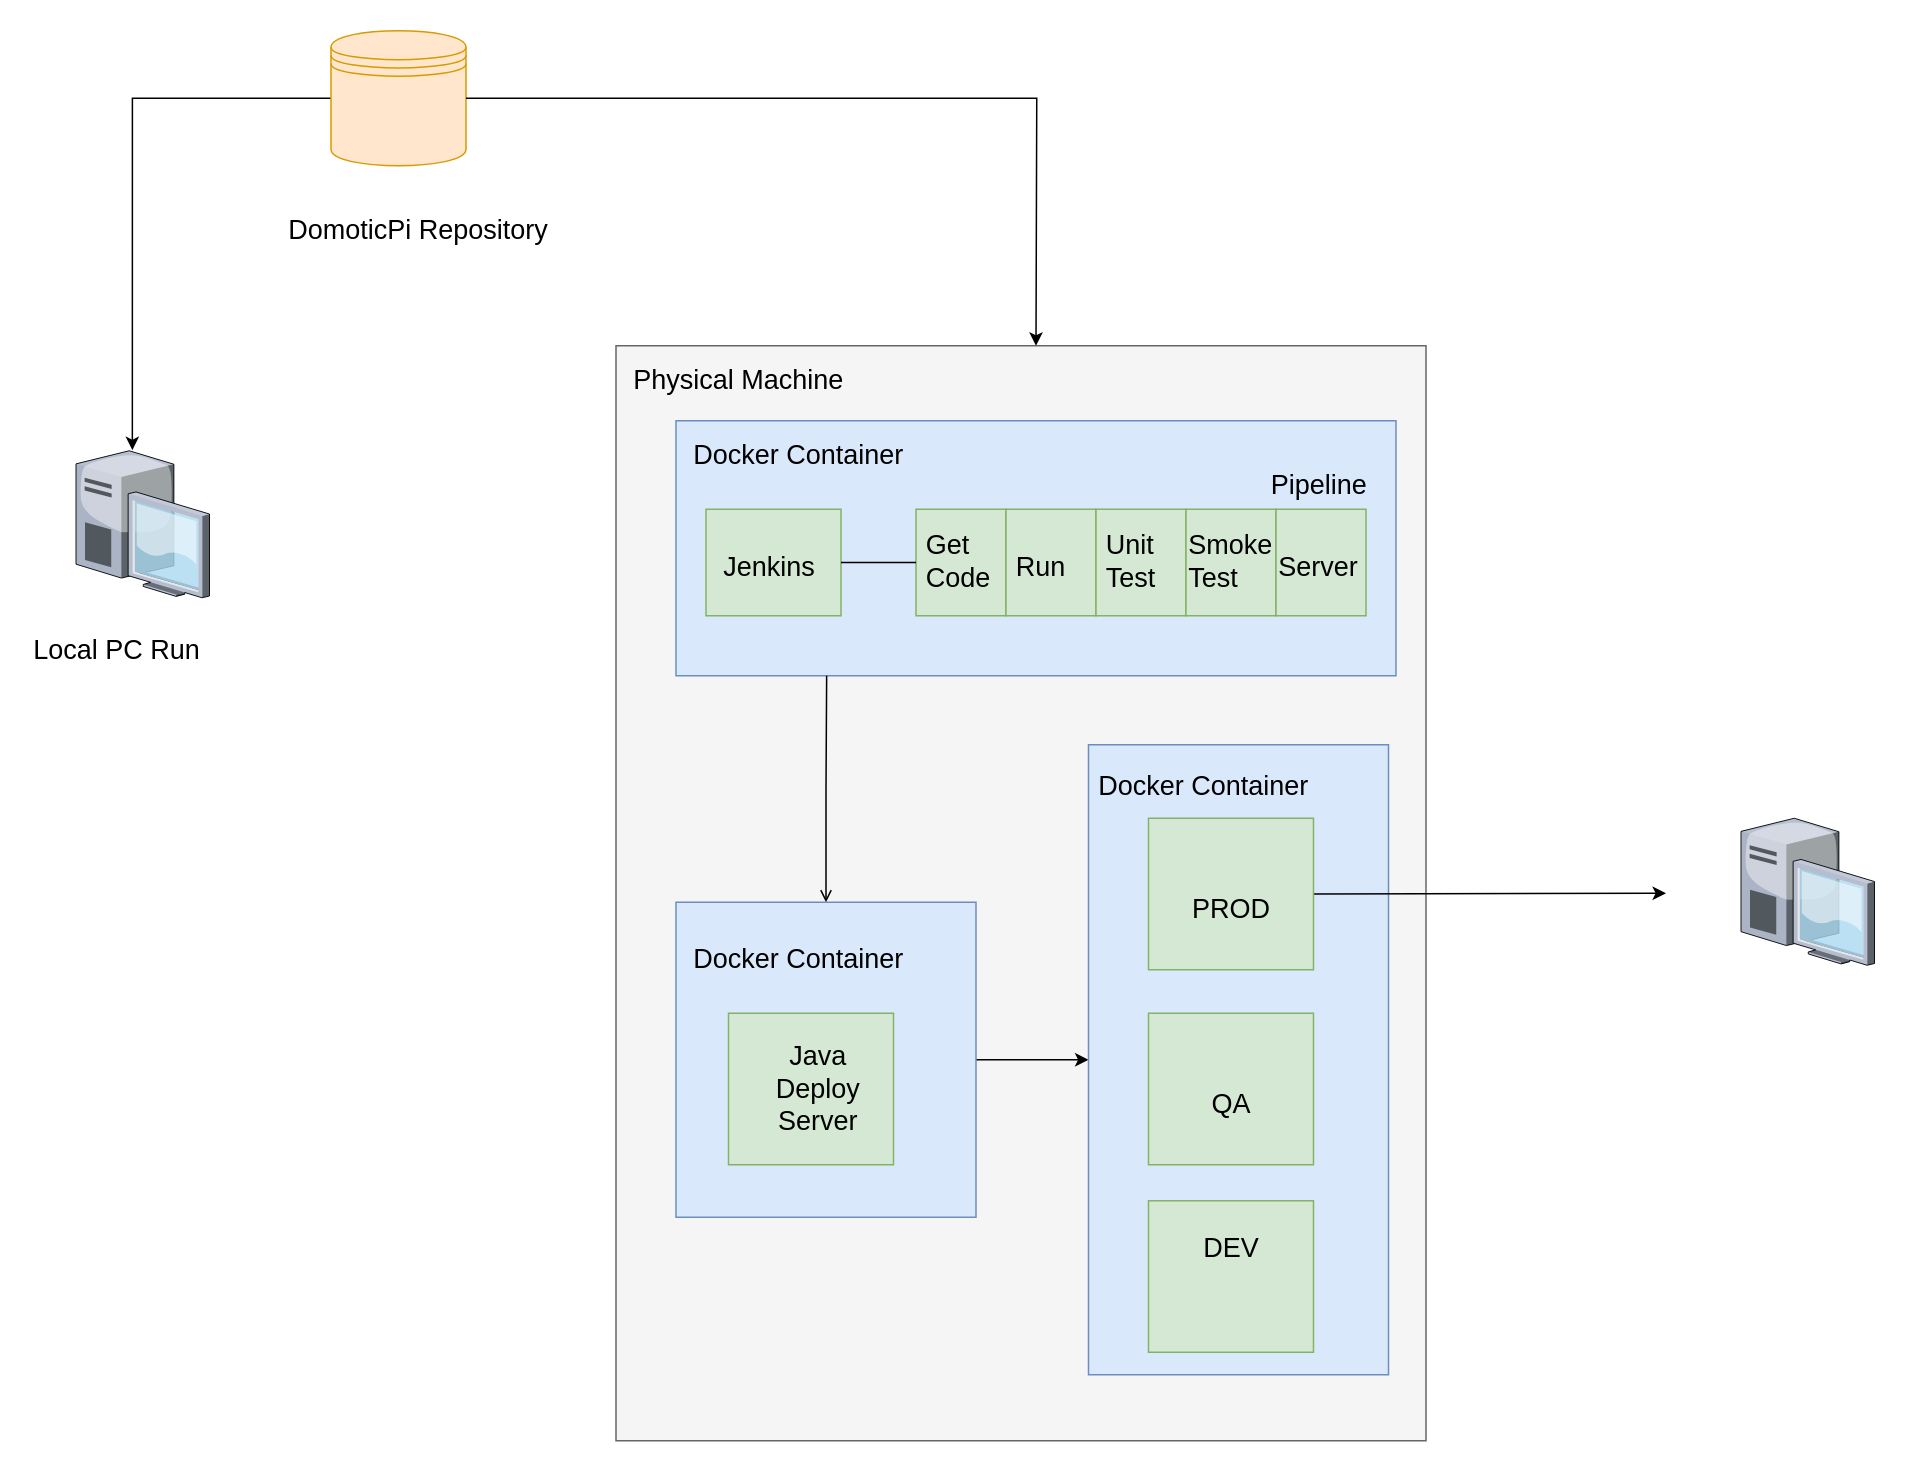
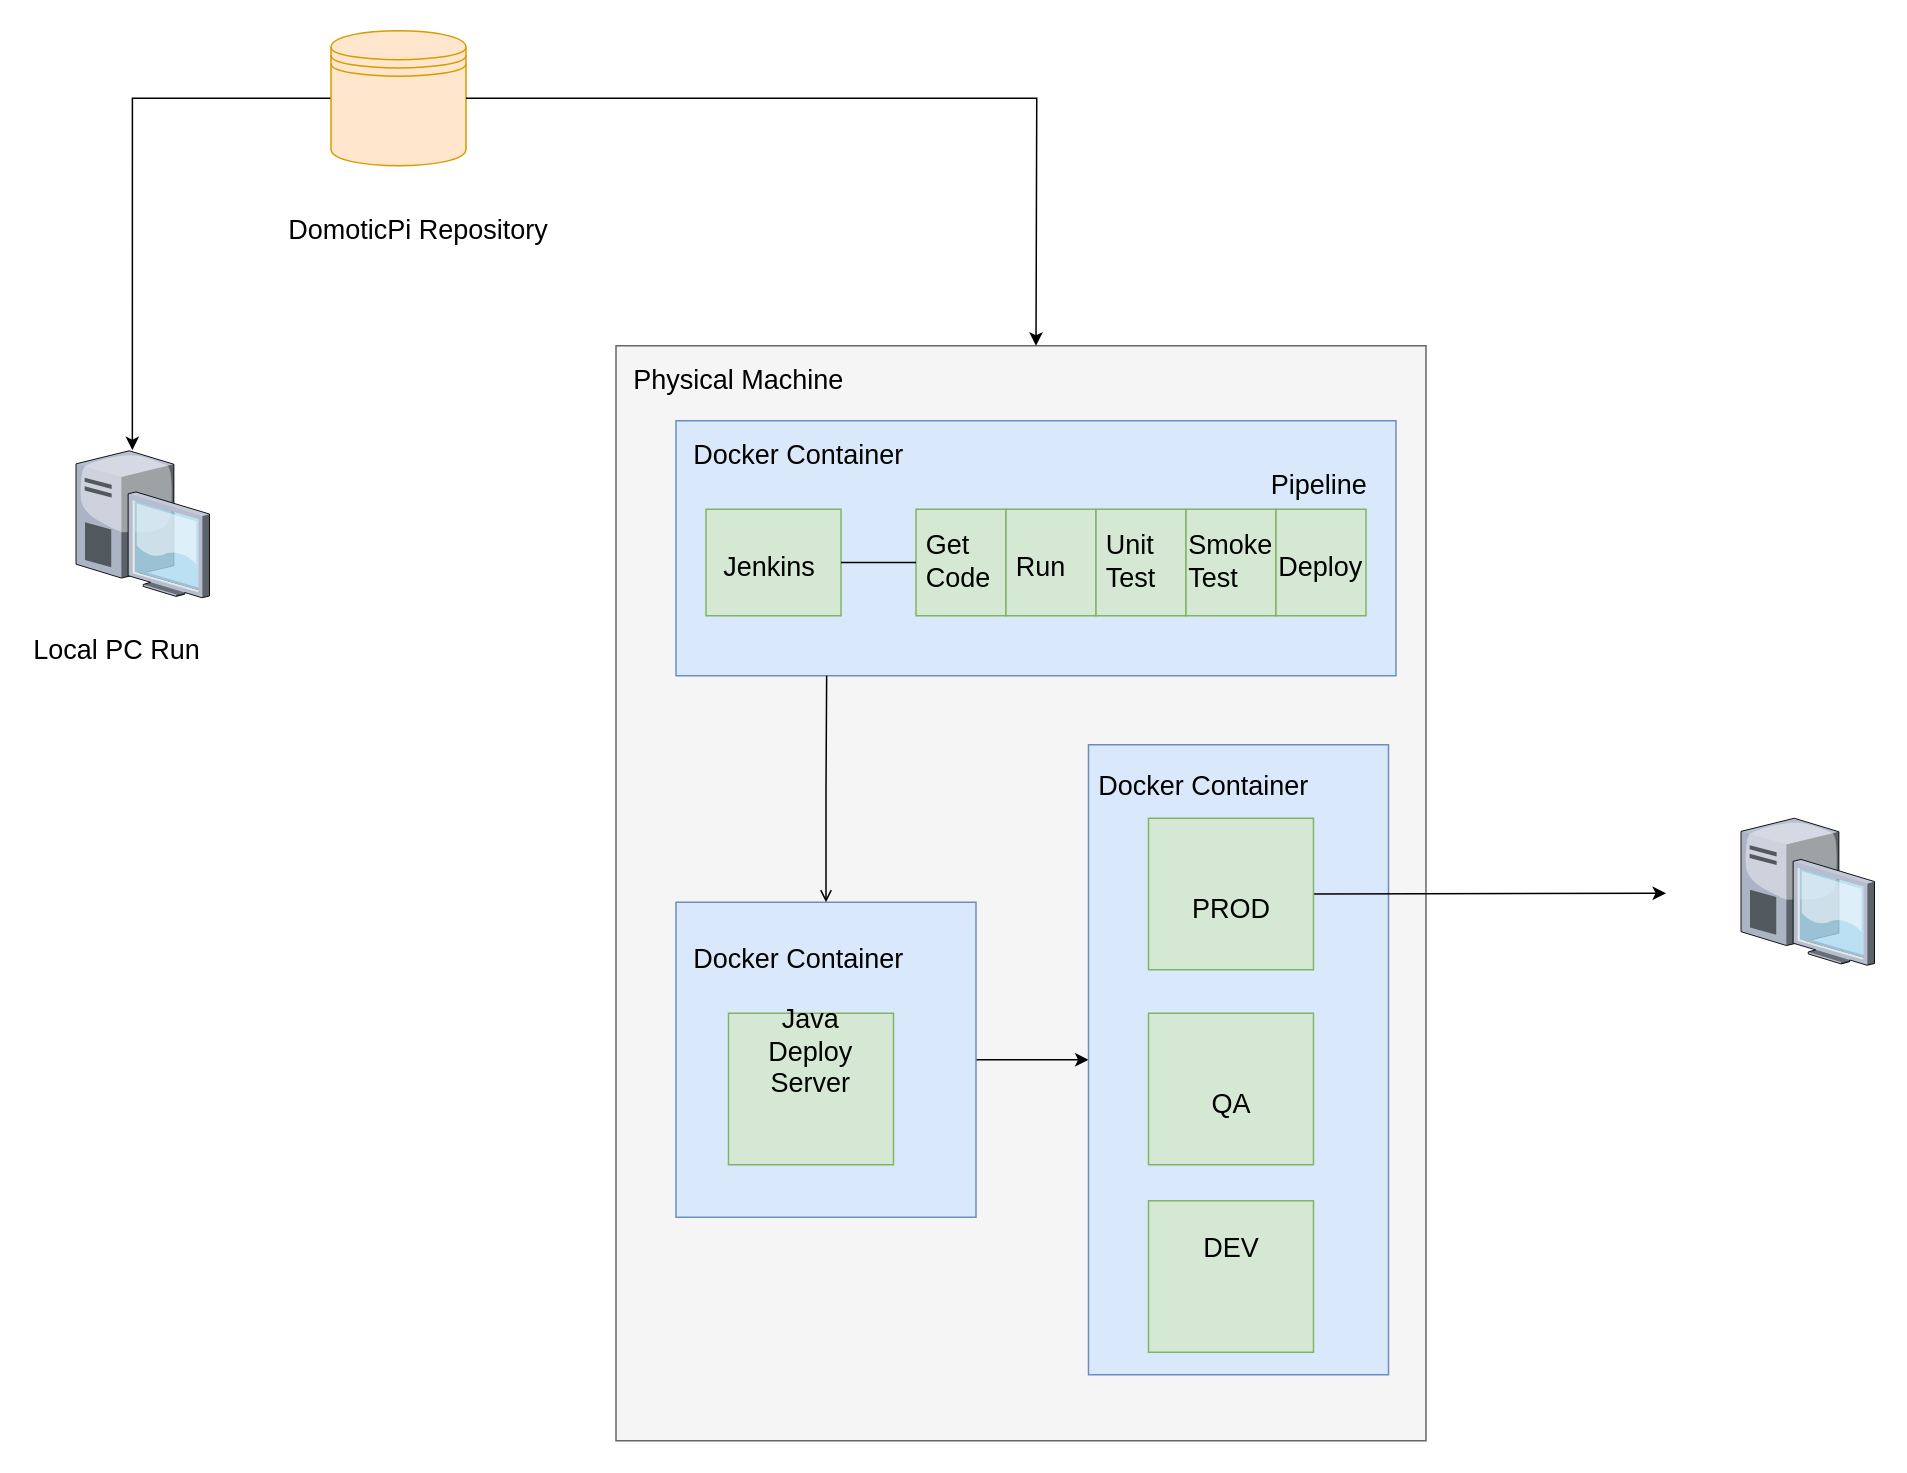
(1324, 569) -> (1321, 569)
(818, 1089) -> (811, 1052)
